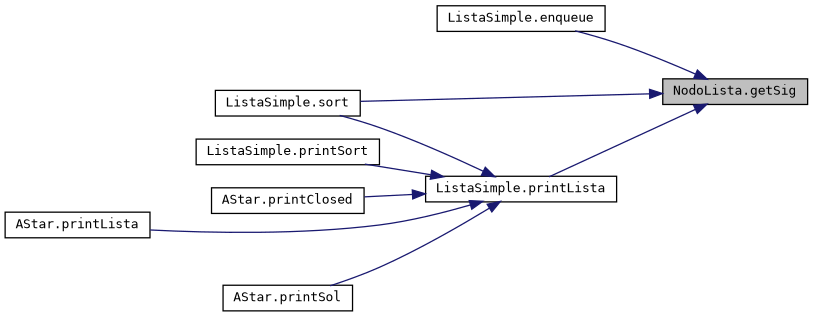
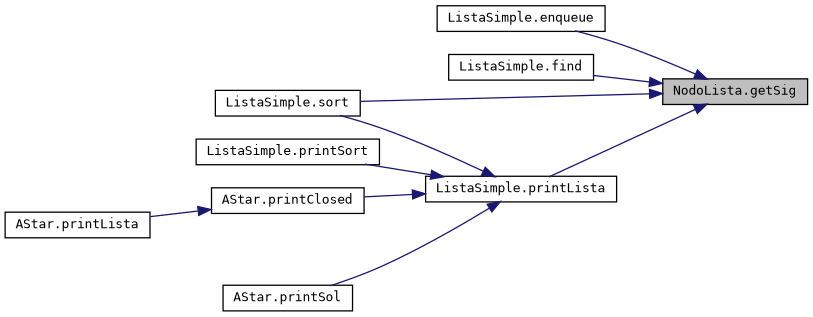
none -> (521, 67)
(311, 231) -> (174, 214)
